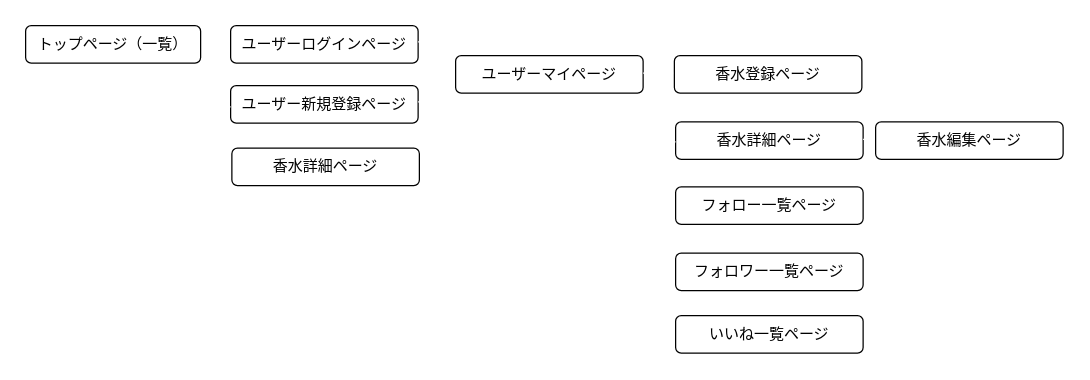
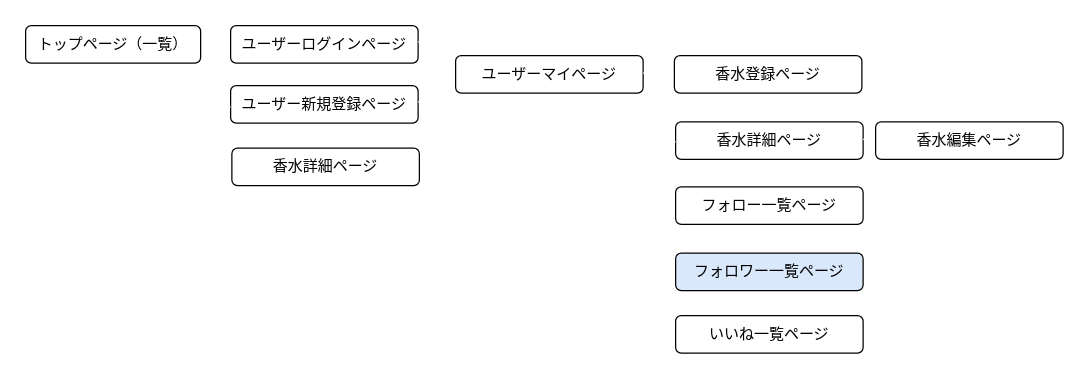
(769, 272) -> (769, 272)
